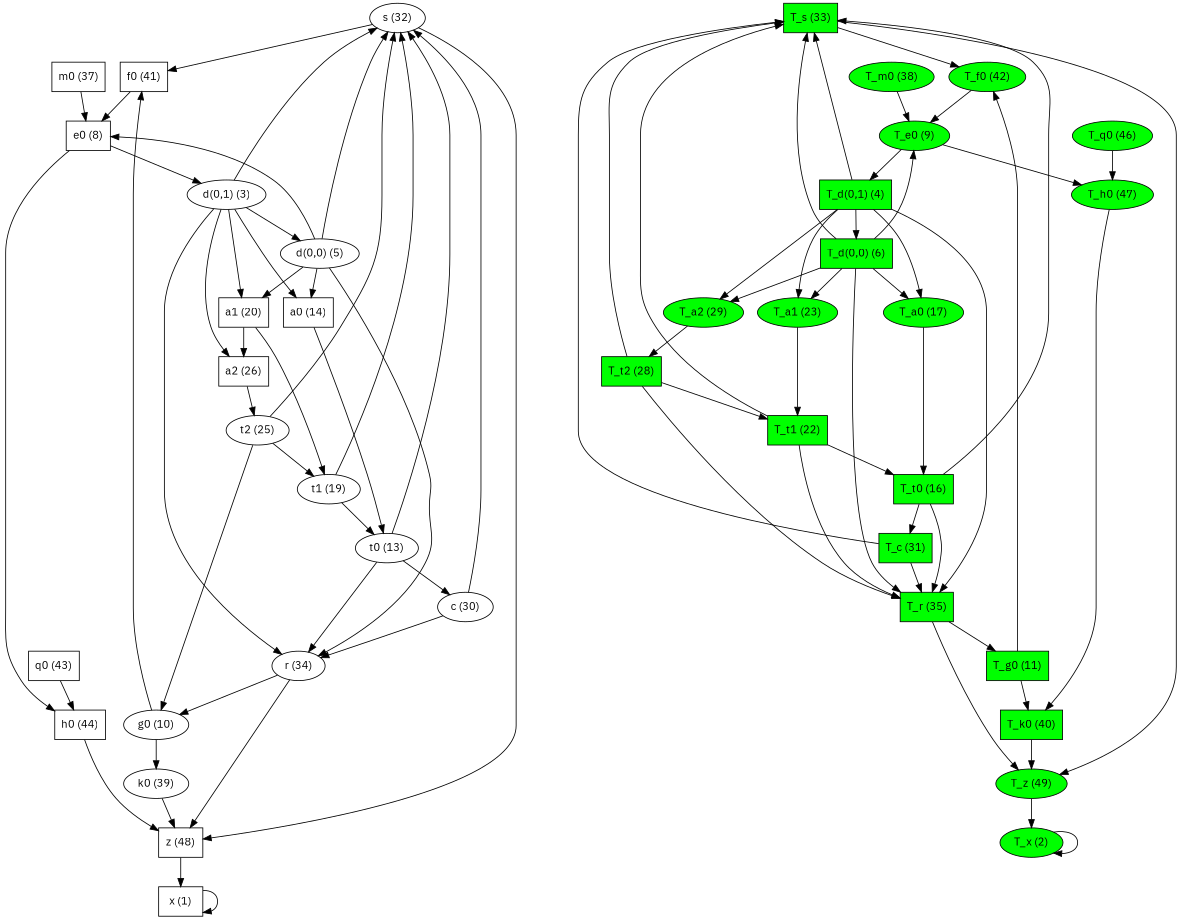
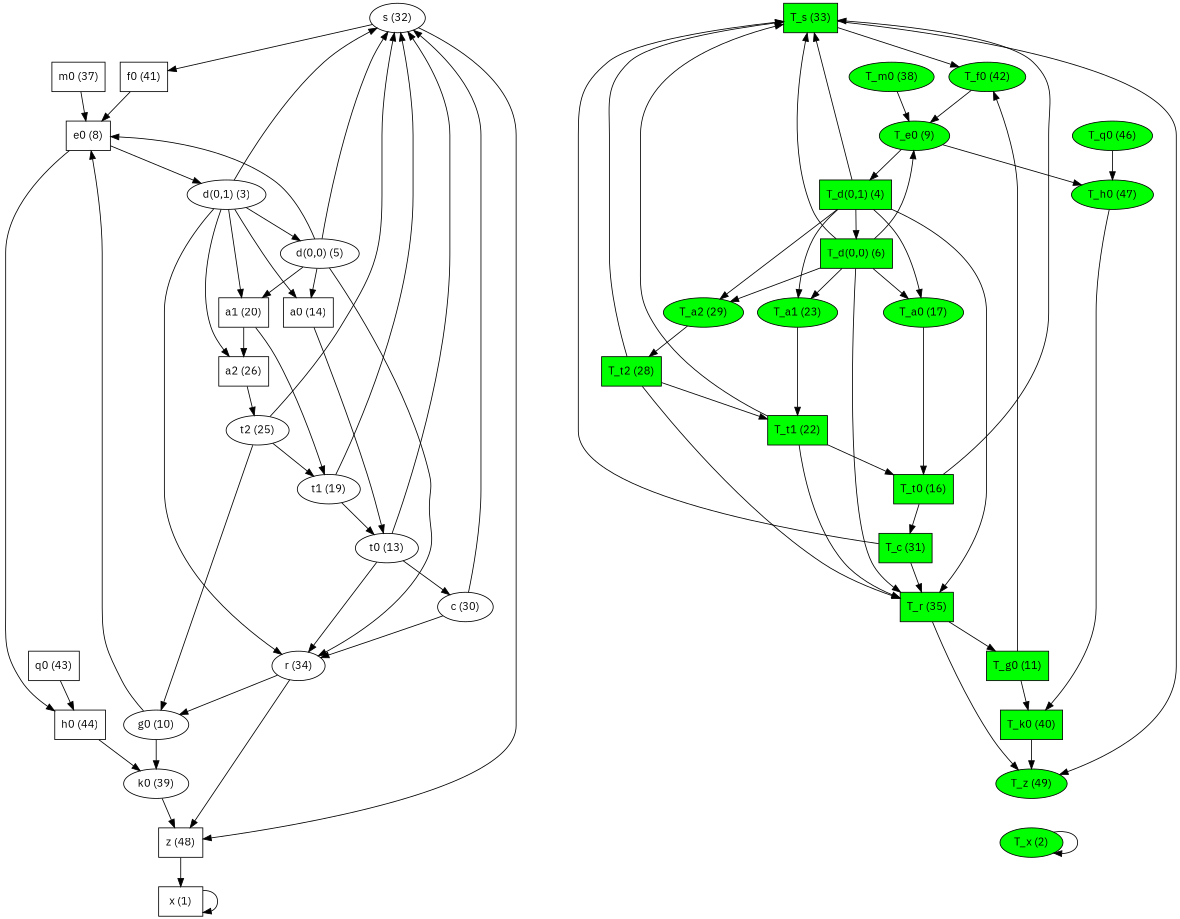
(133, 406) -> (102, 440)
(941, 544) -> none
(109, 790) -> (116, 753)
(1031, 809) -> none
